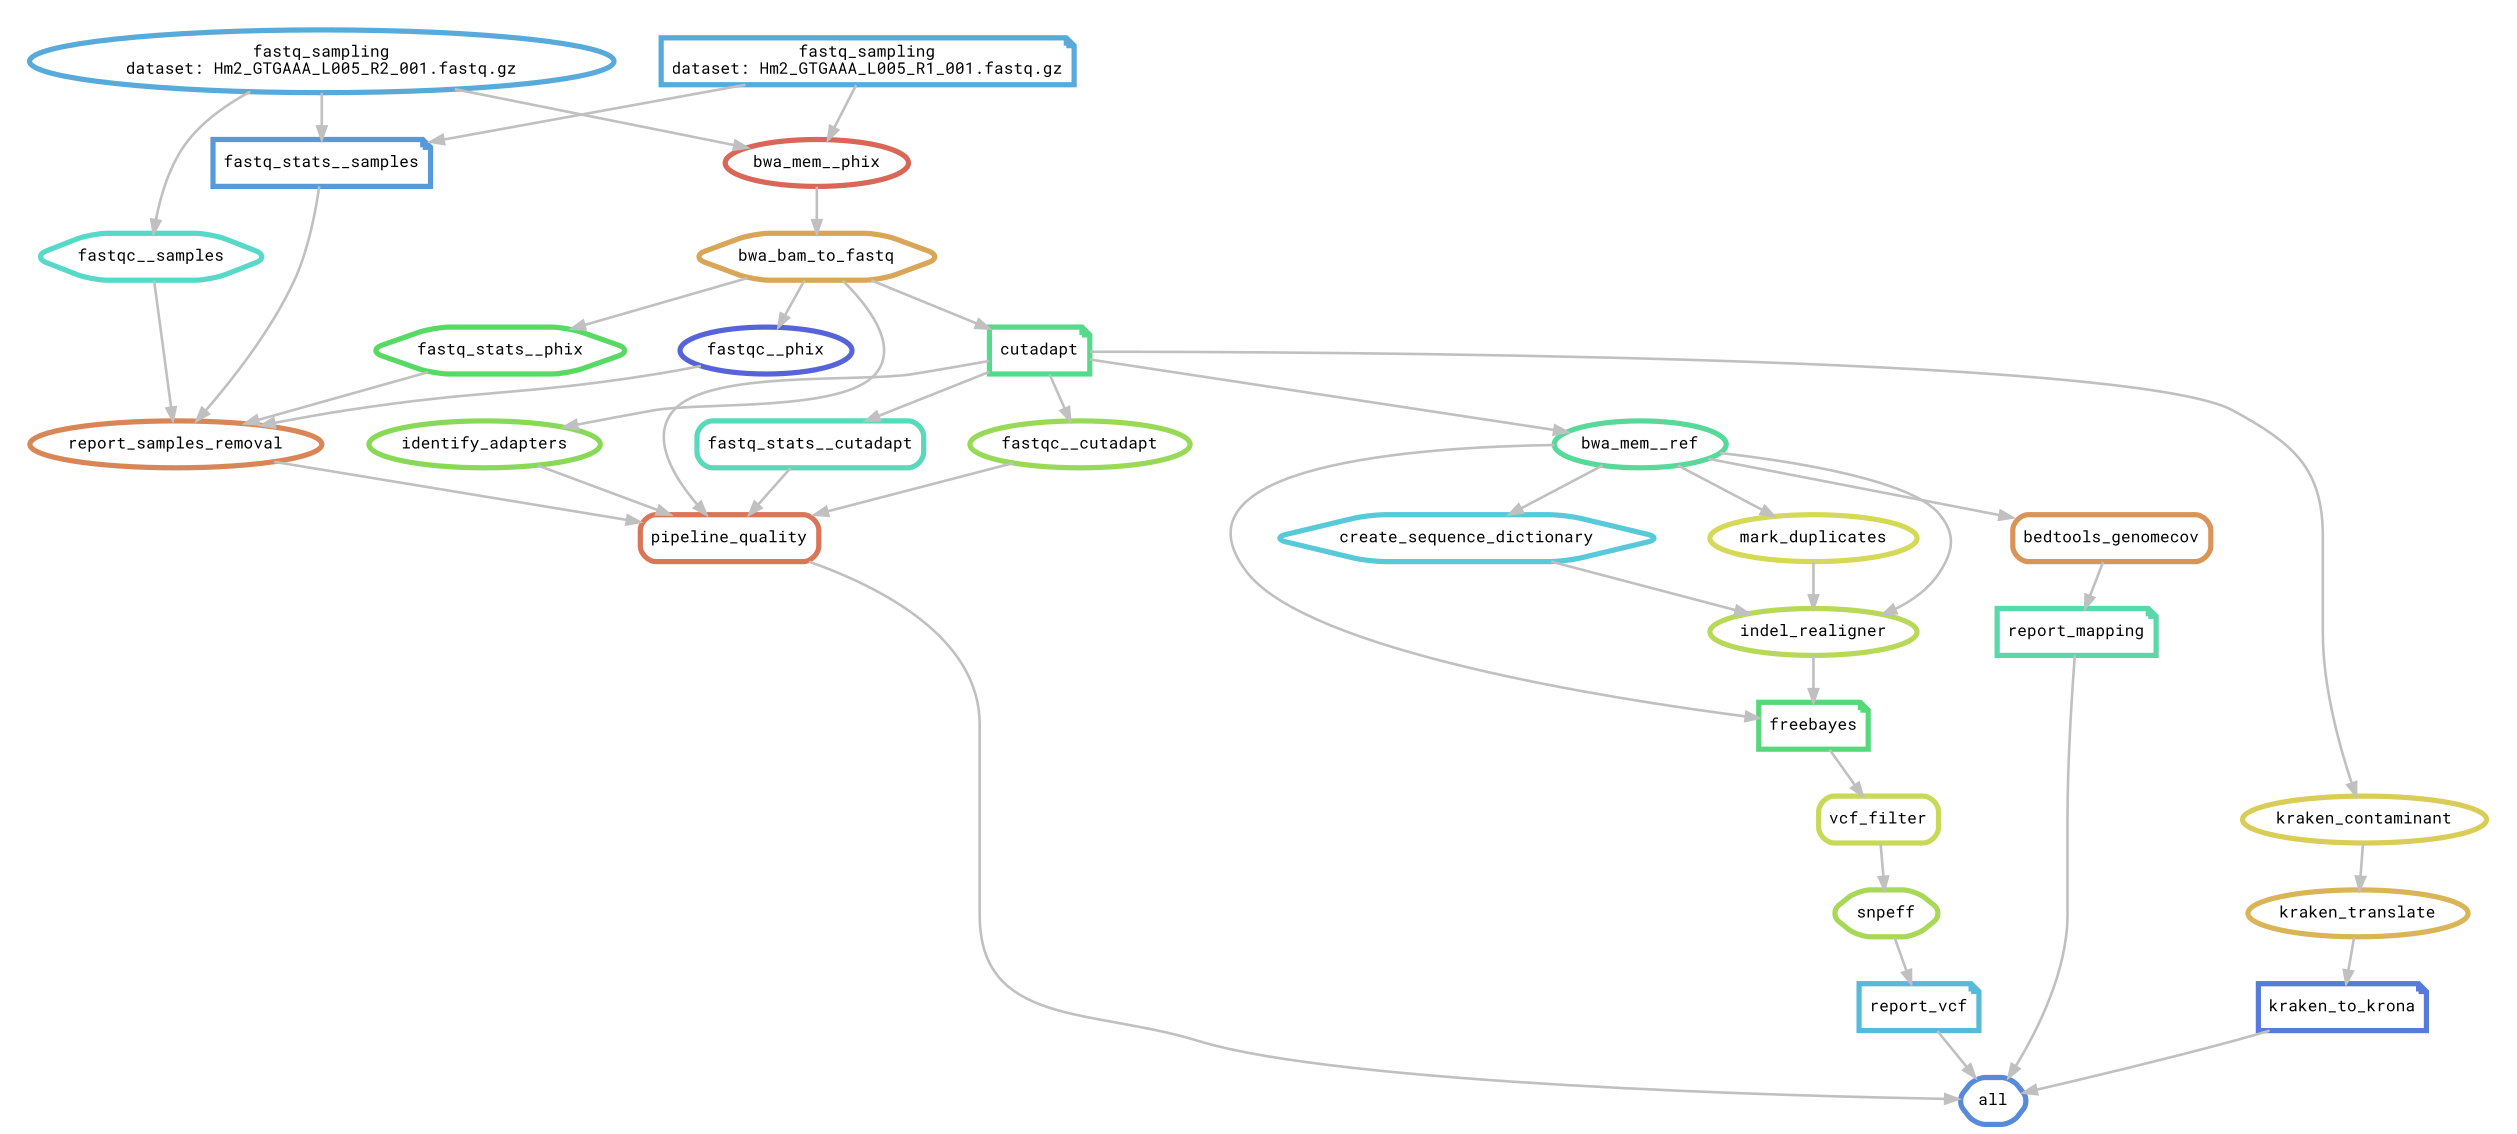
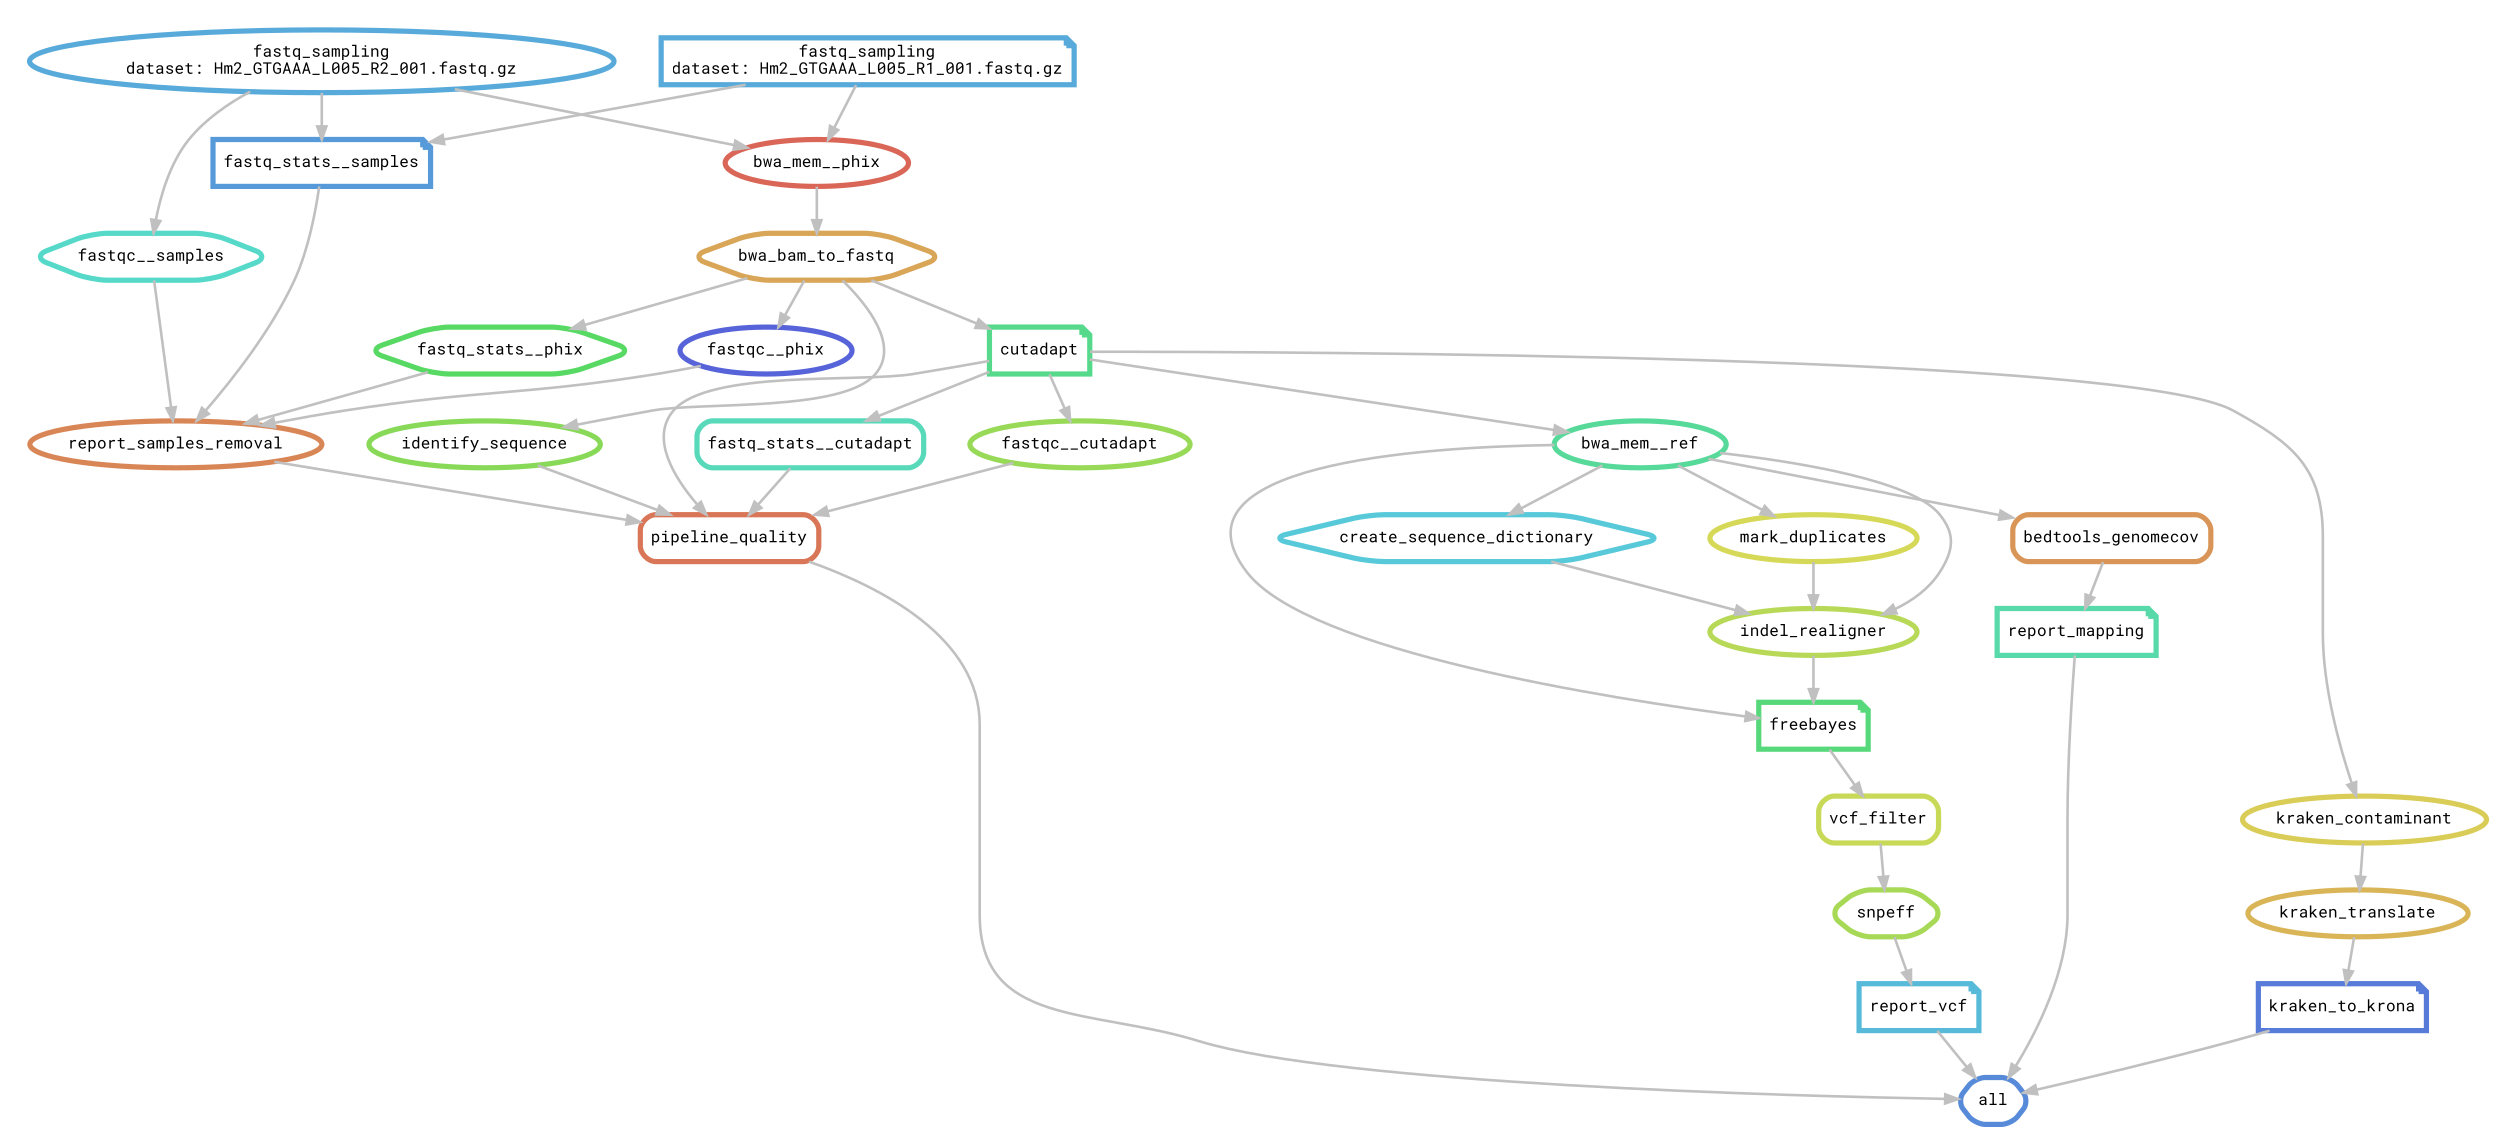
(485, 444) -> (485, 444)
